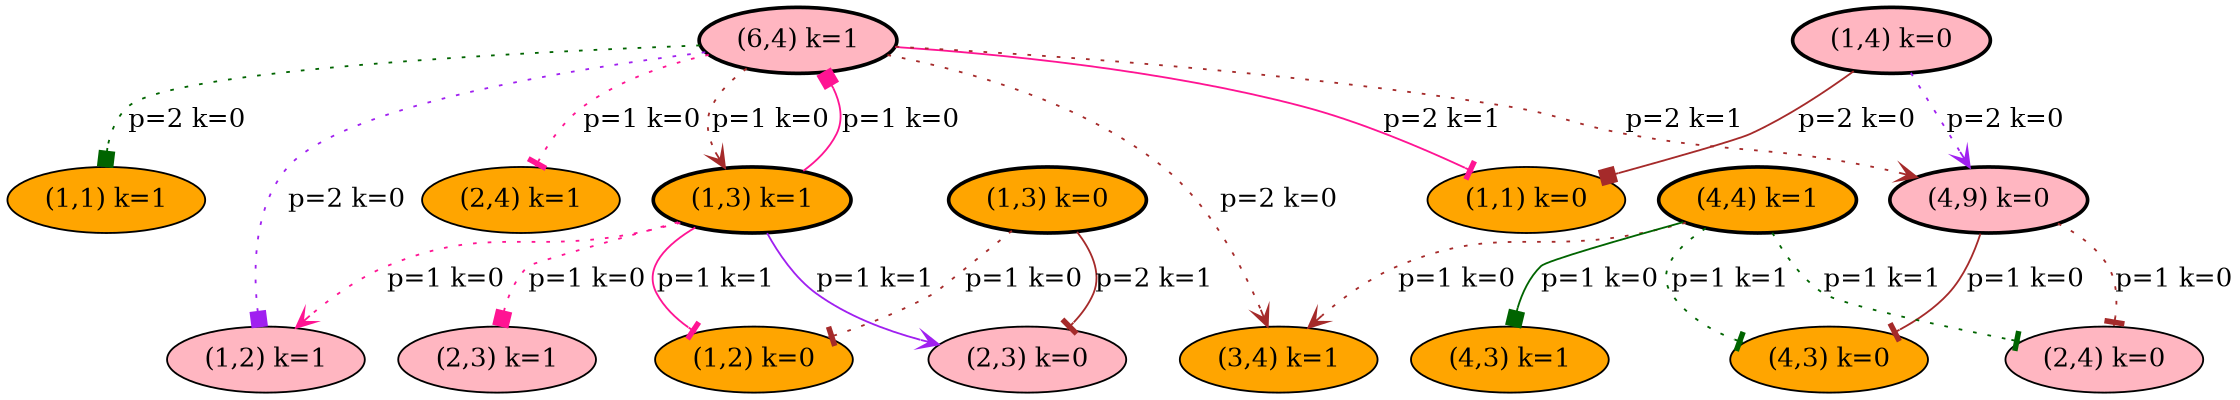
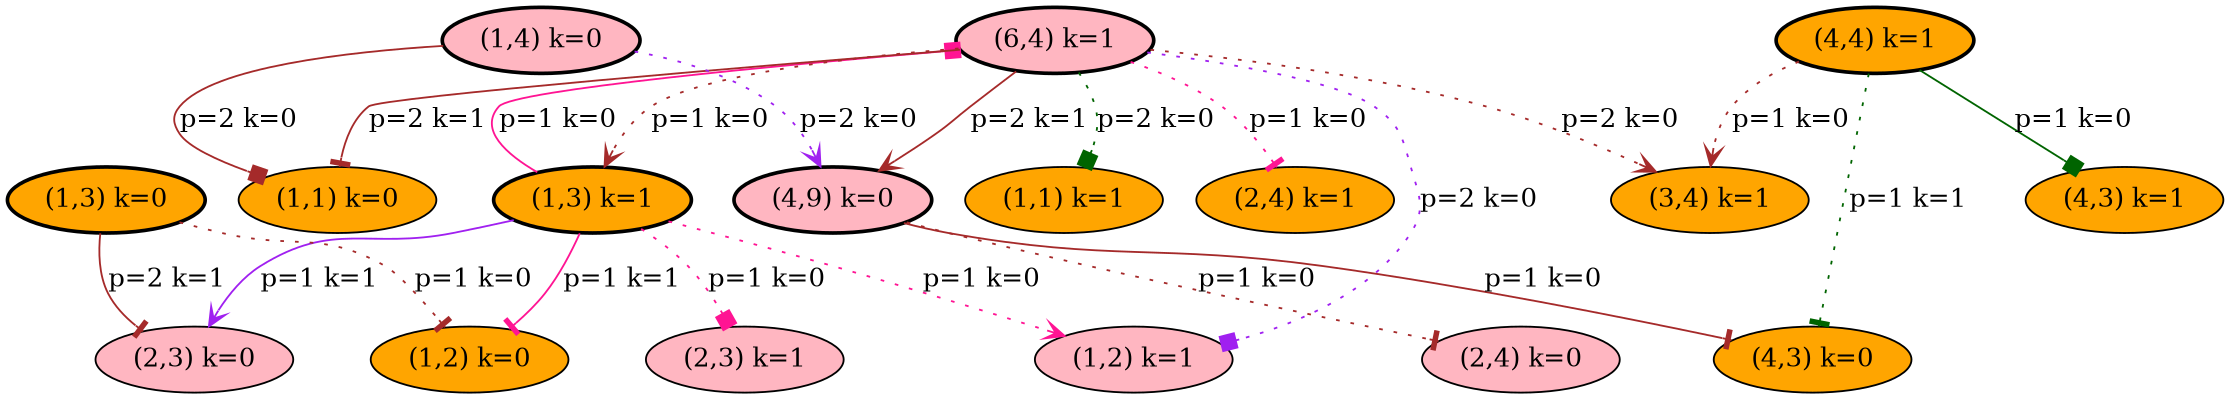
(1186, 81) -> (521, 88)
(1400, 91) -> (956, 118)
(1877, 311) -> none
